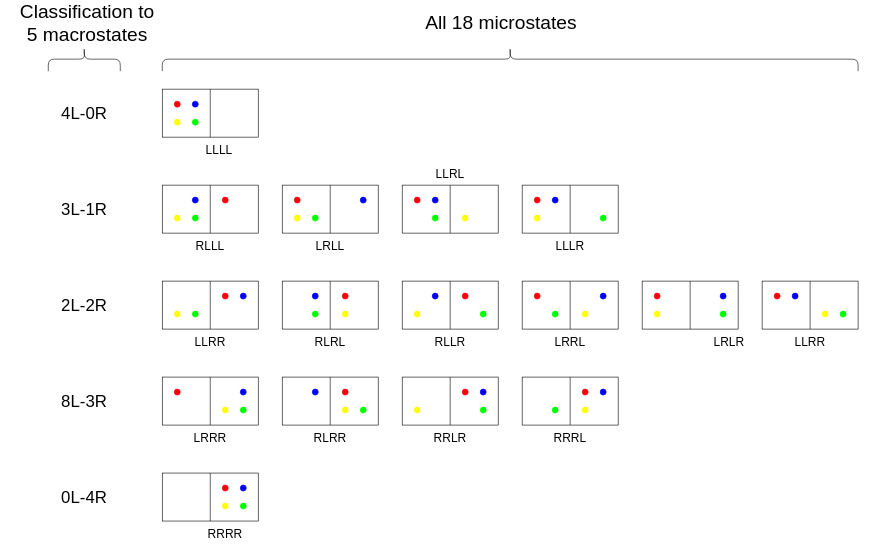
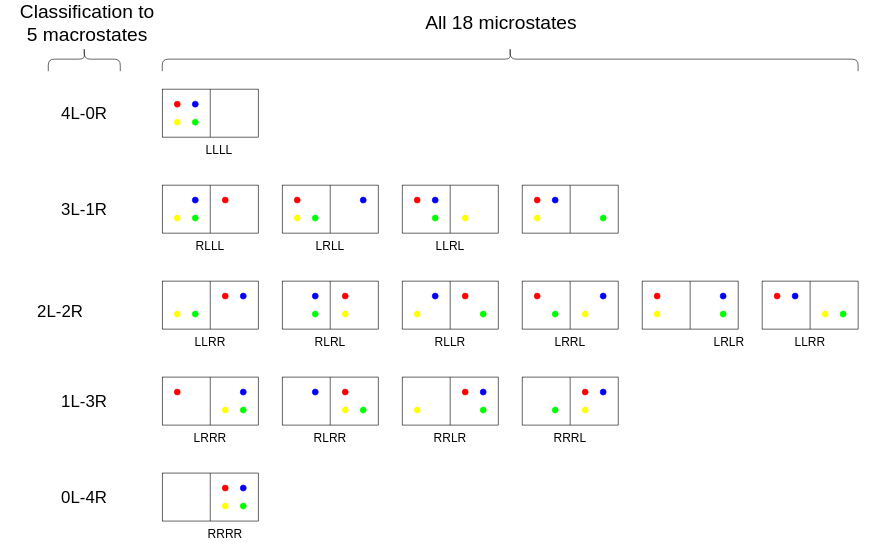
(450, 173) -> (450, 245)
(570, 245) -> none
(84, 305) -> (60, 311)
(84, 401) -> (84, 401)
